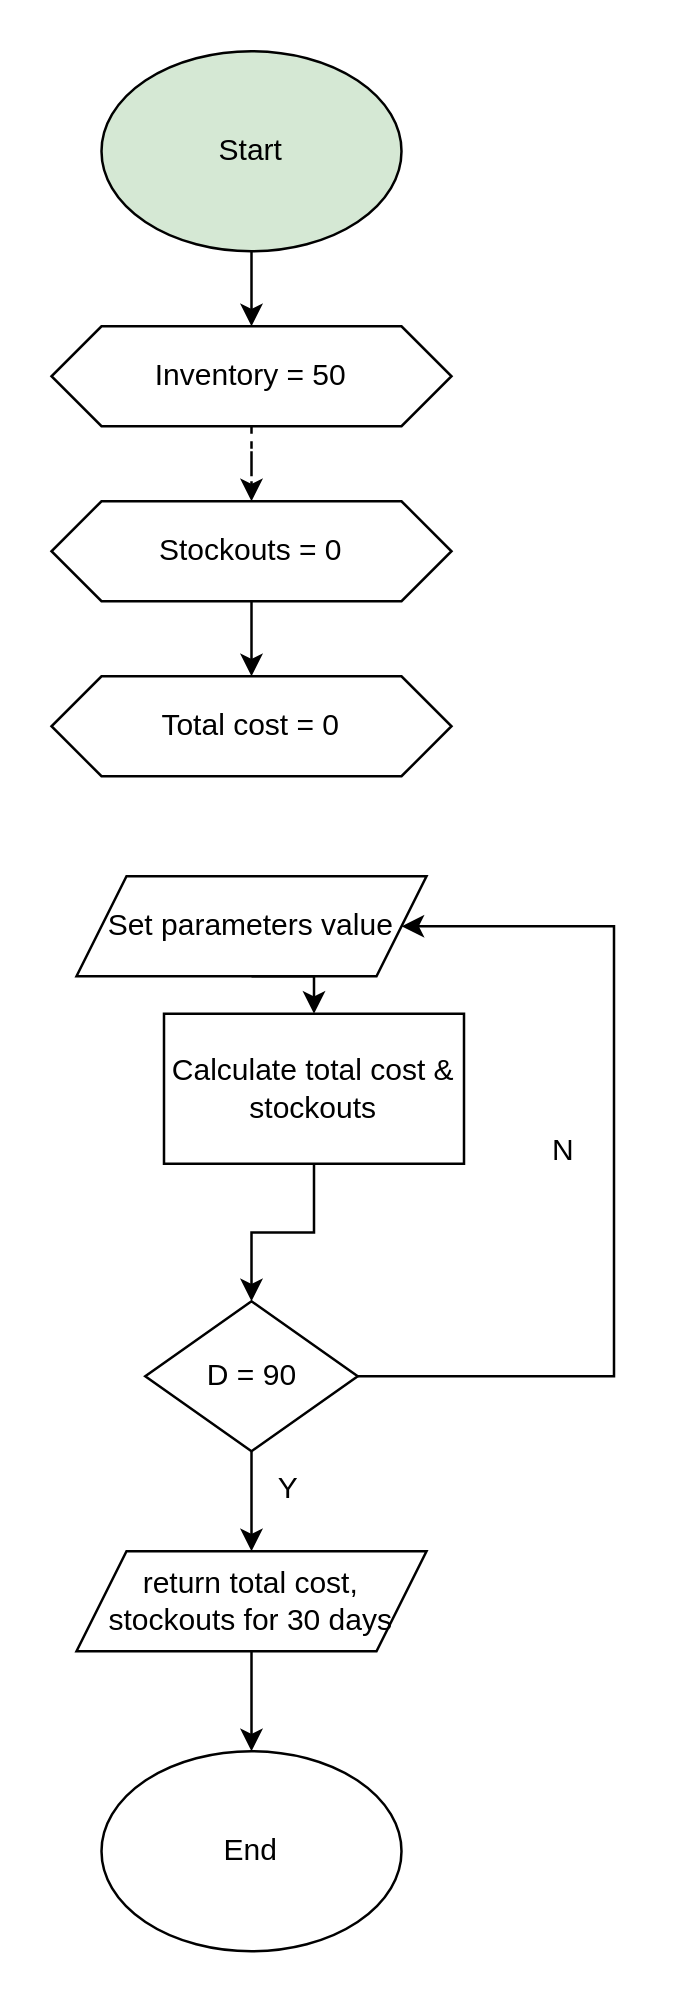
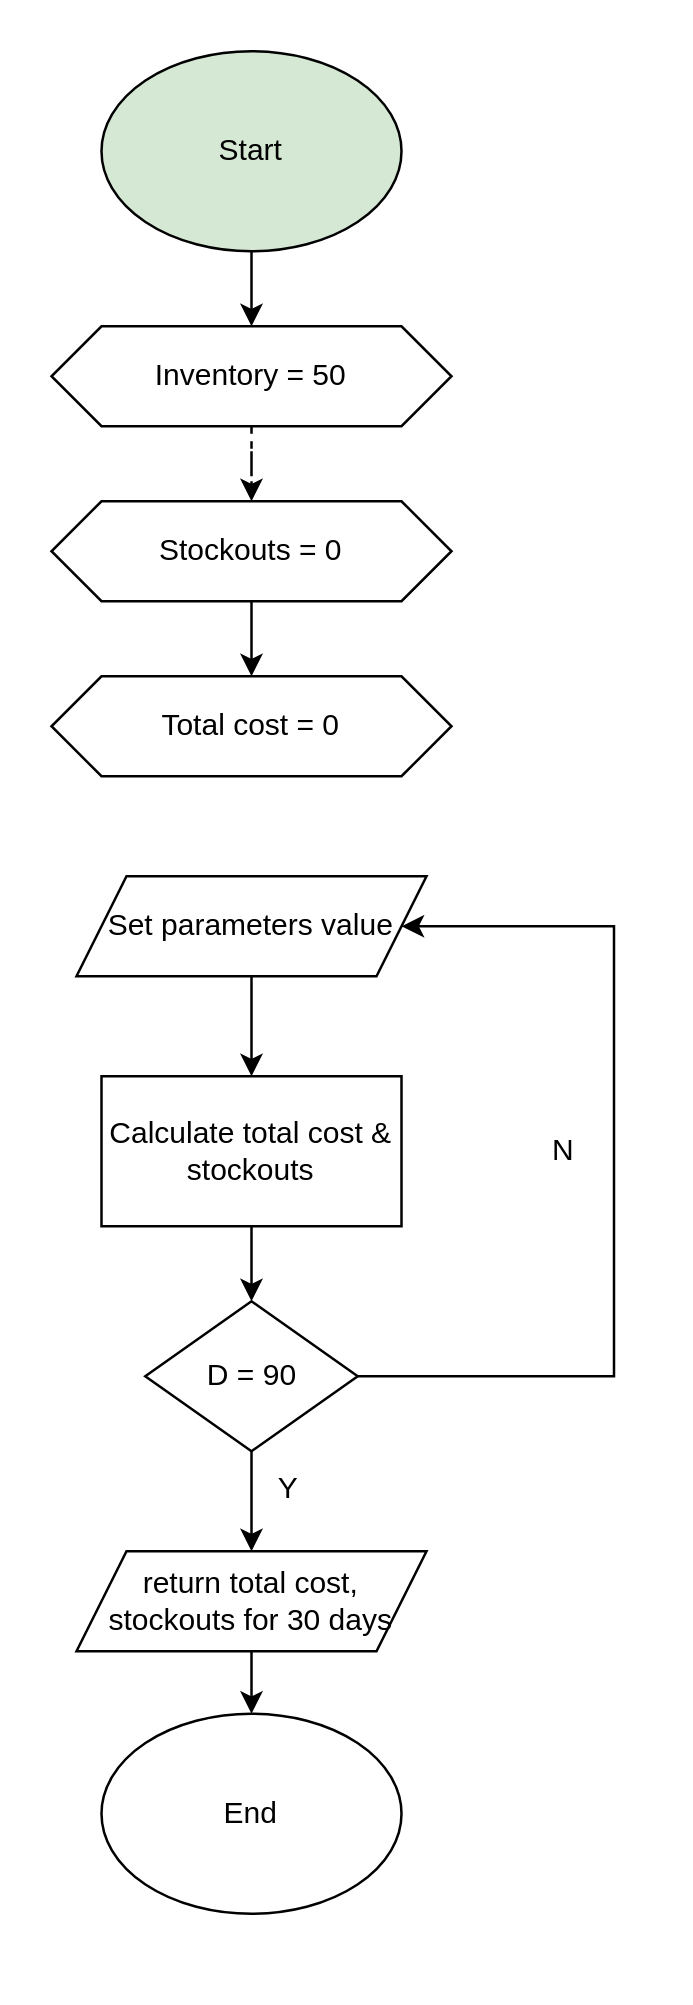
(314, 1089) -> (251, 1151)
(251, 1851) -> (251, 1814)
